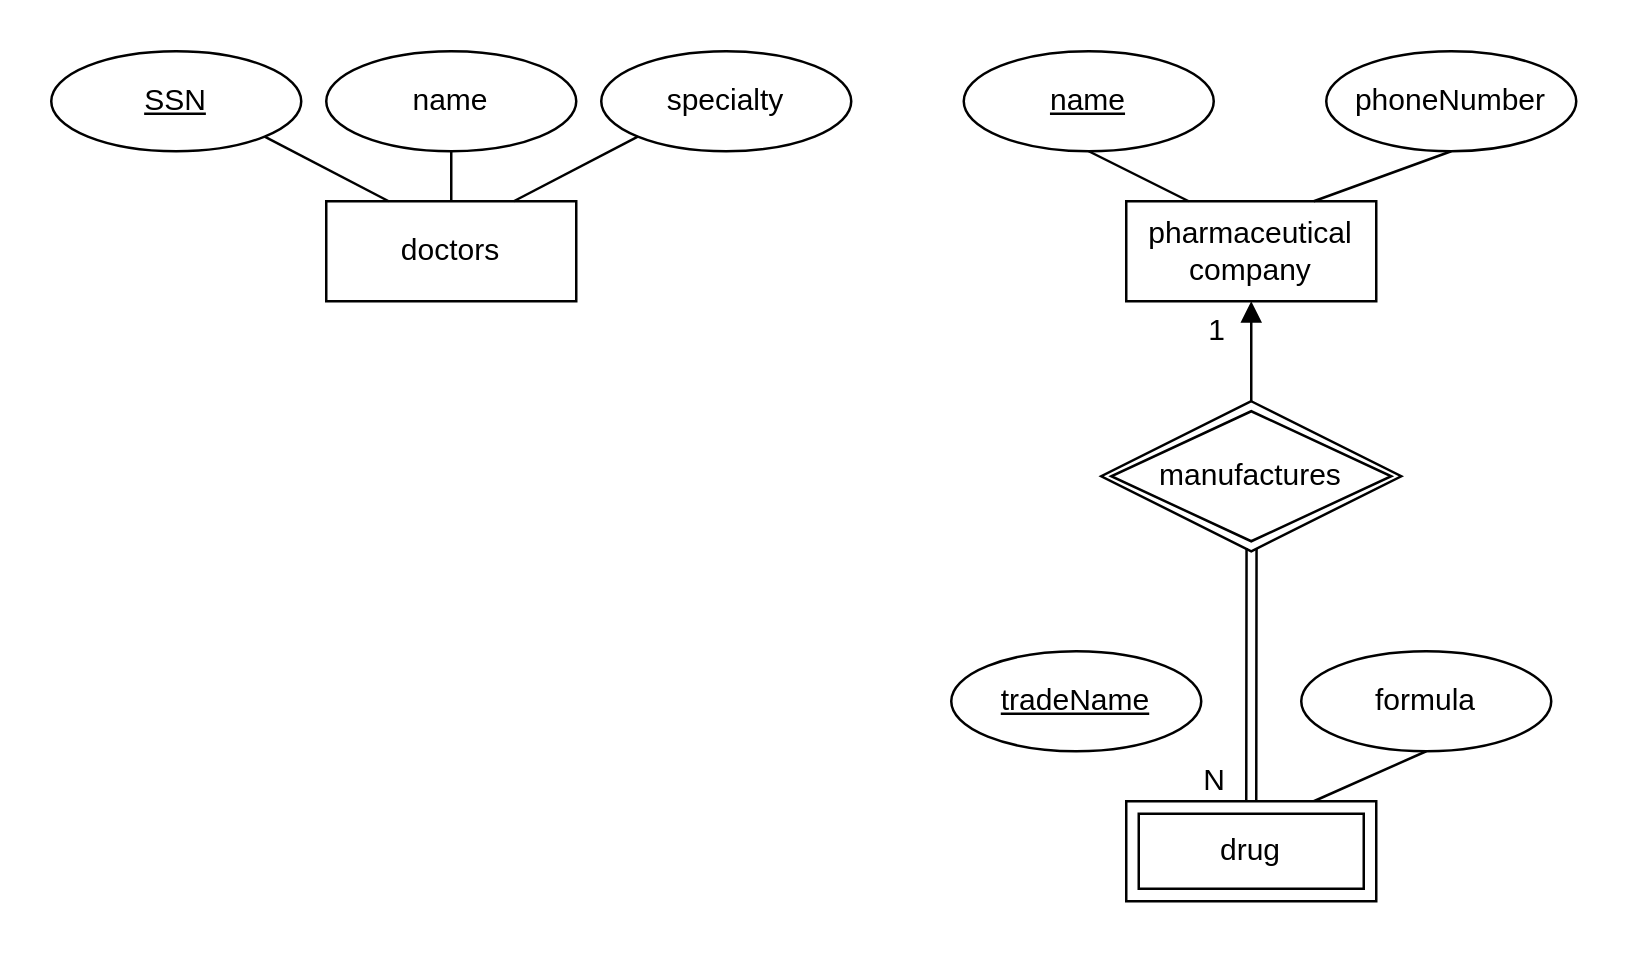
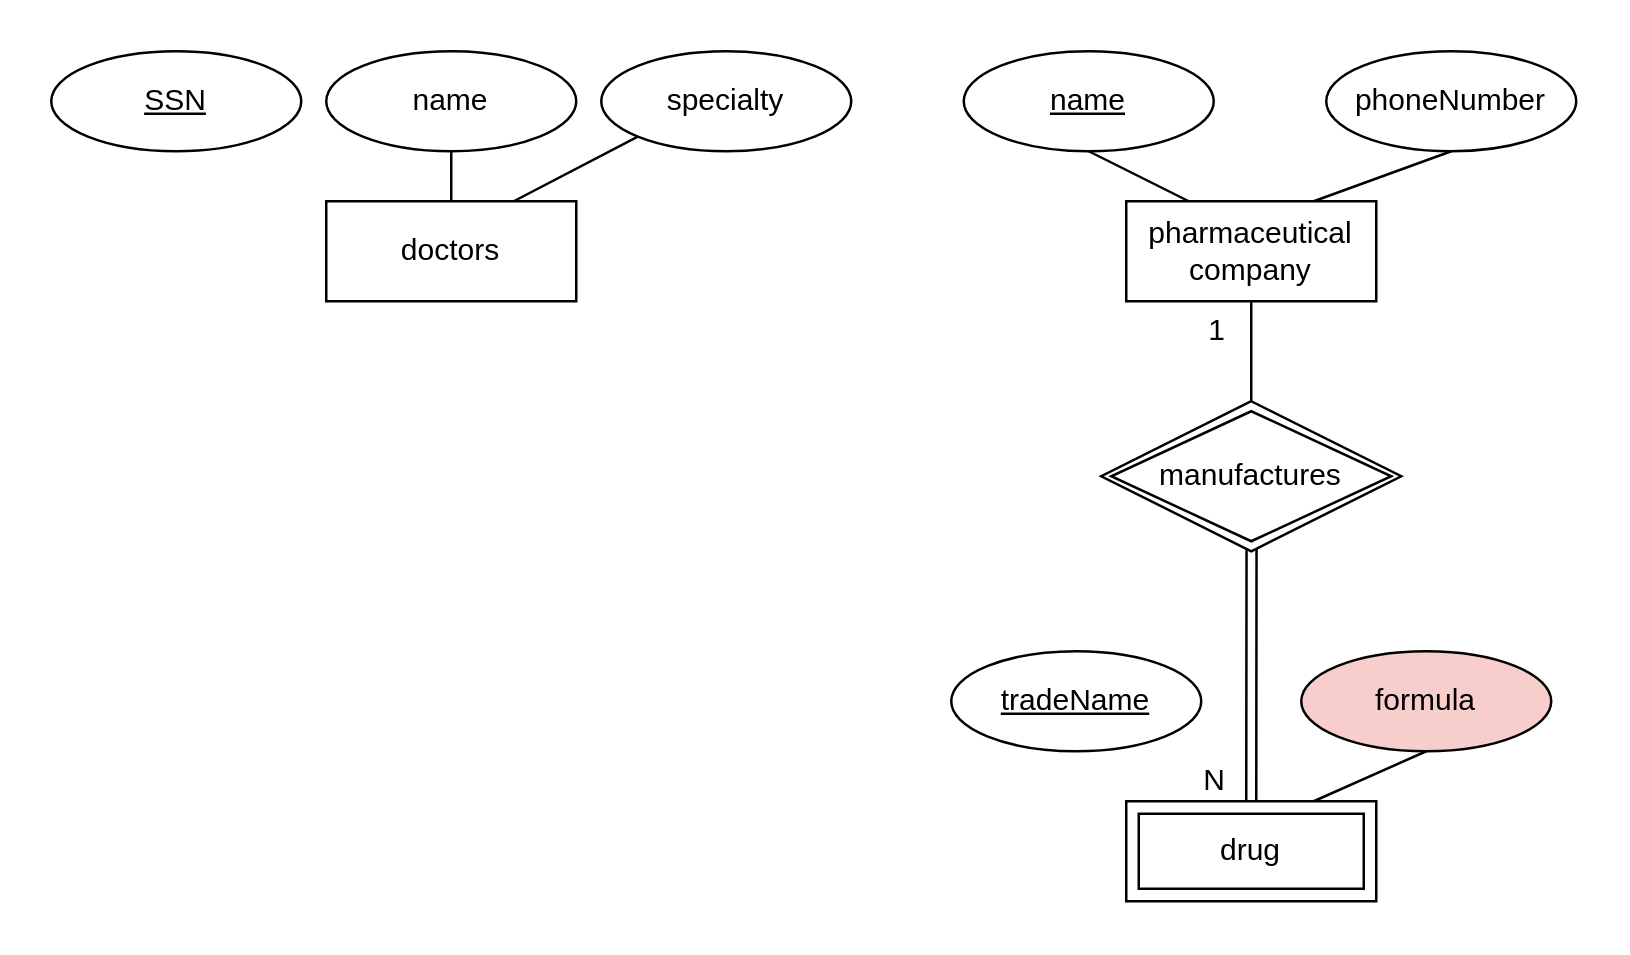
(326, 169) -> none
(1251, 323) -> (1251, 314)
(1426, 701) -> (1426, 701)
